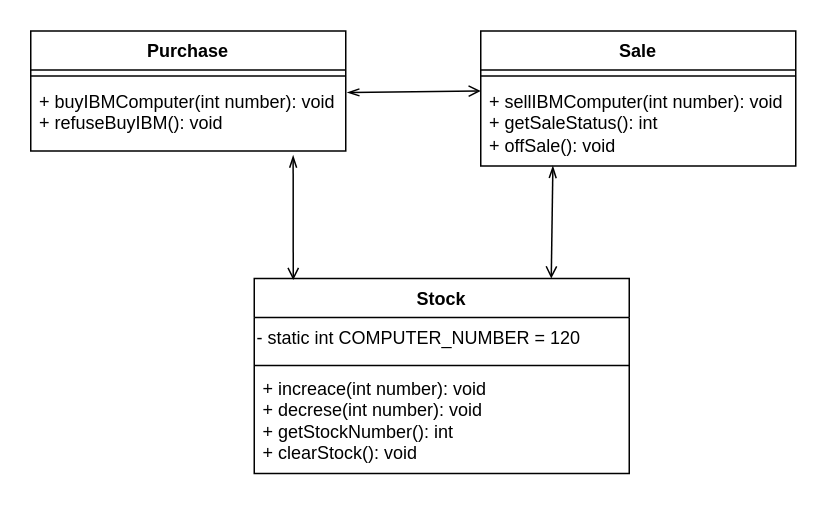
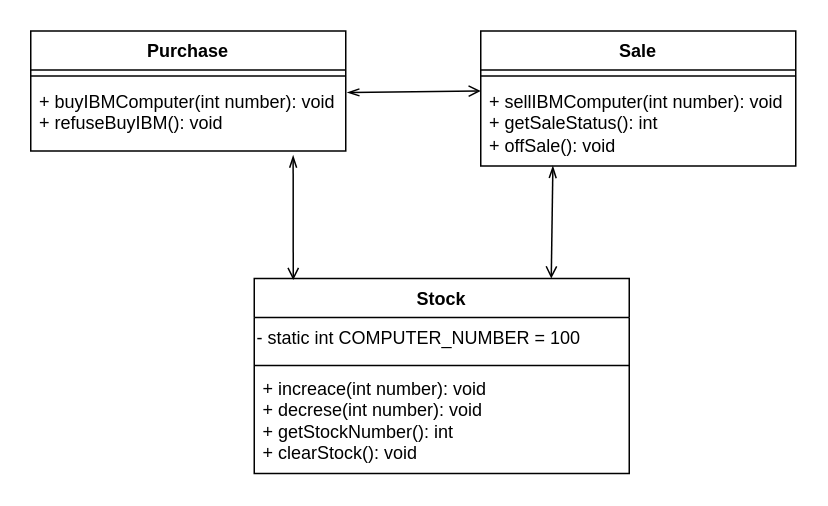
(412, 339) -> (412, 339)
